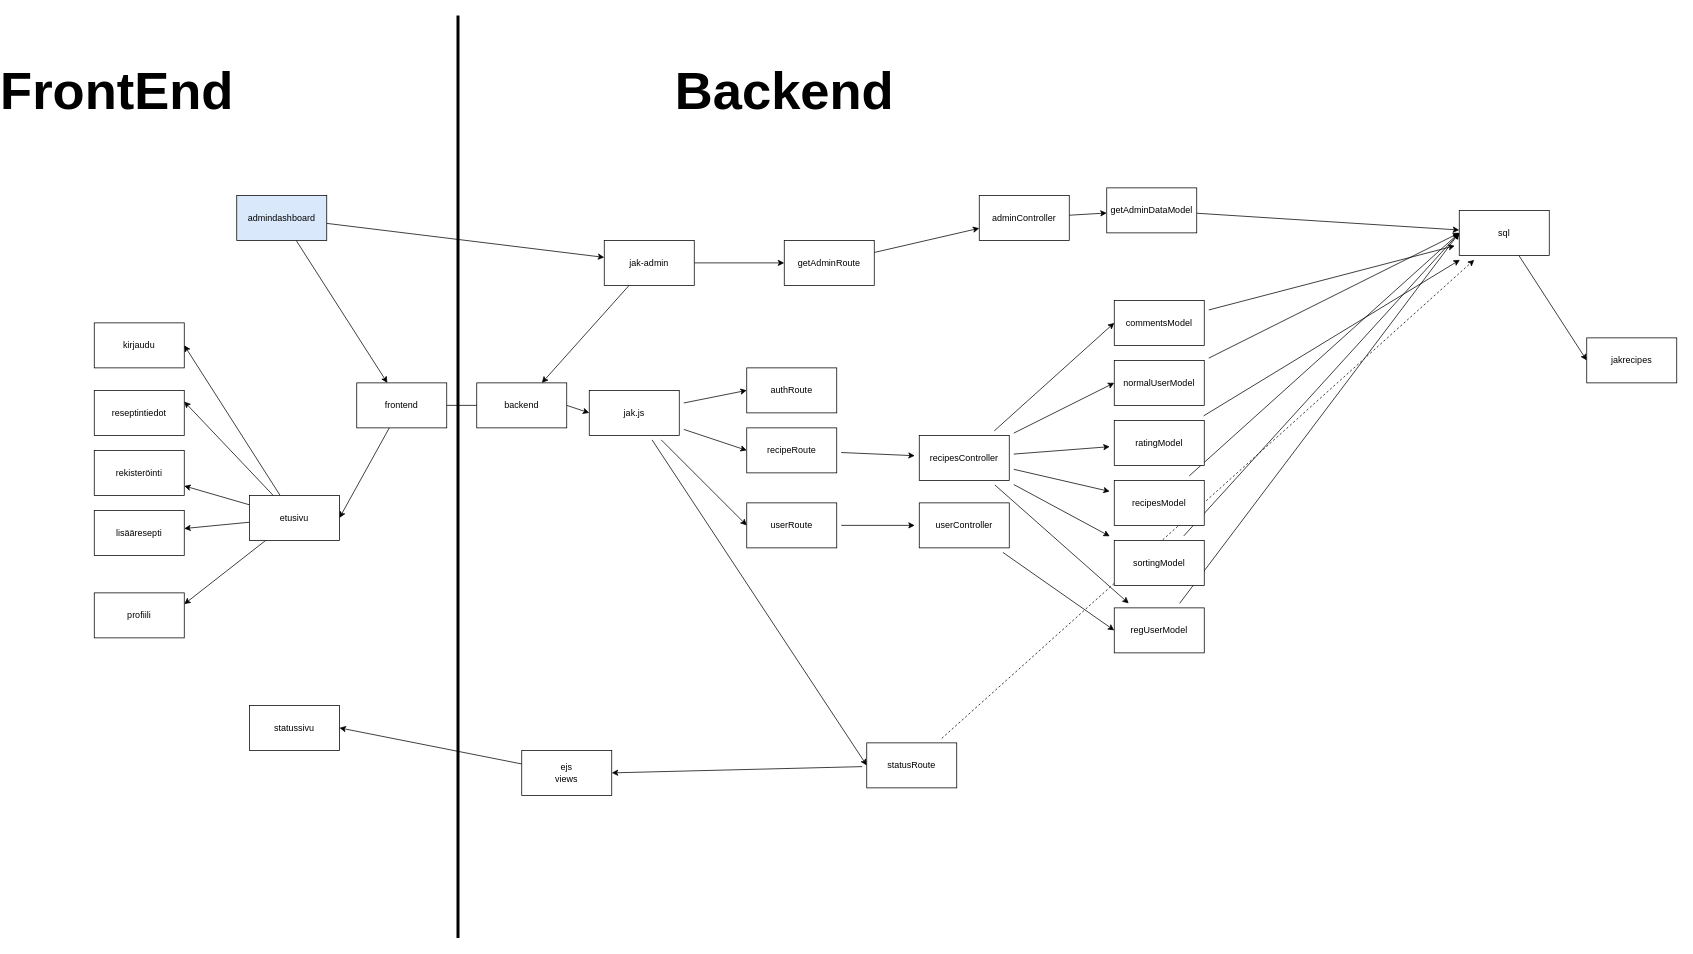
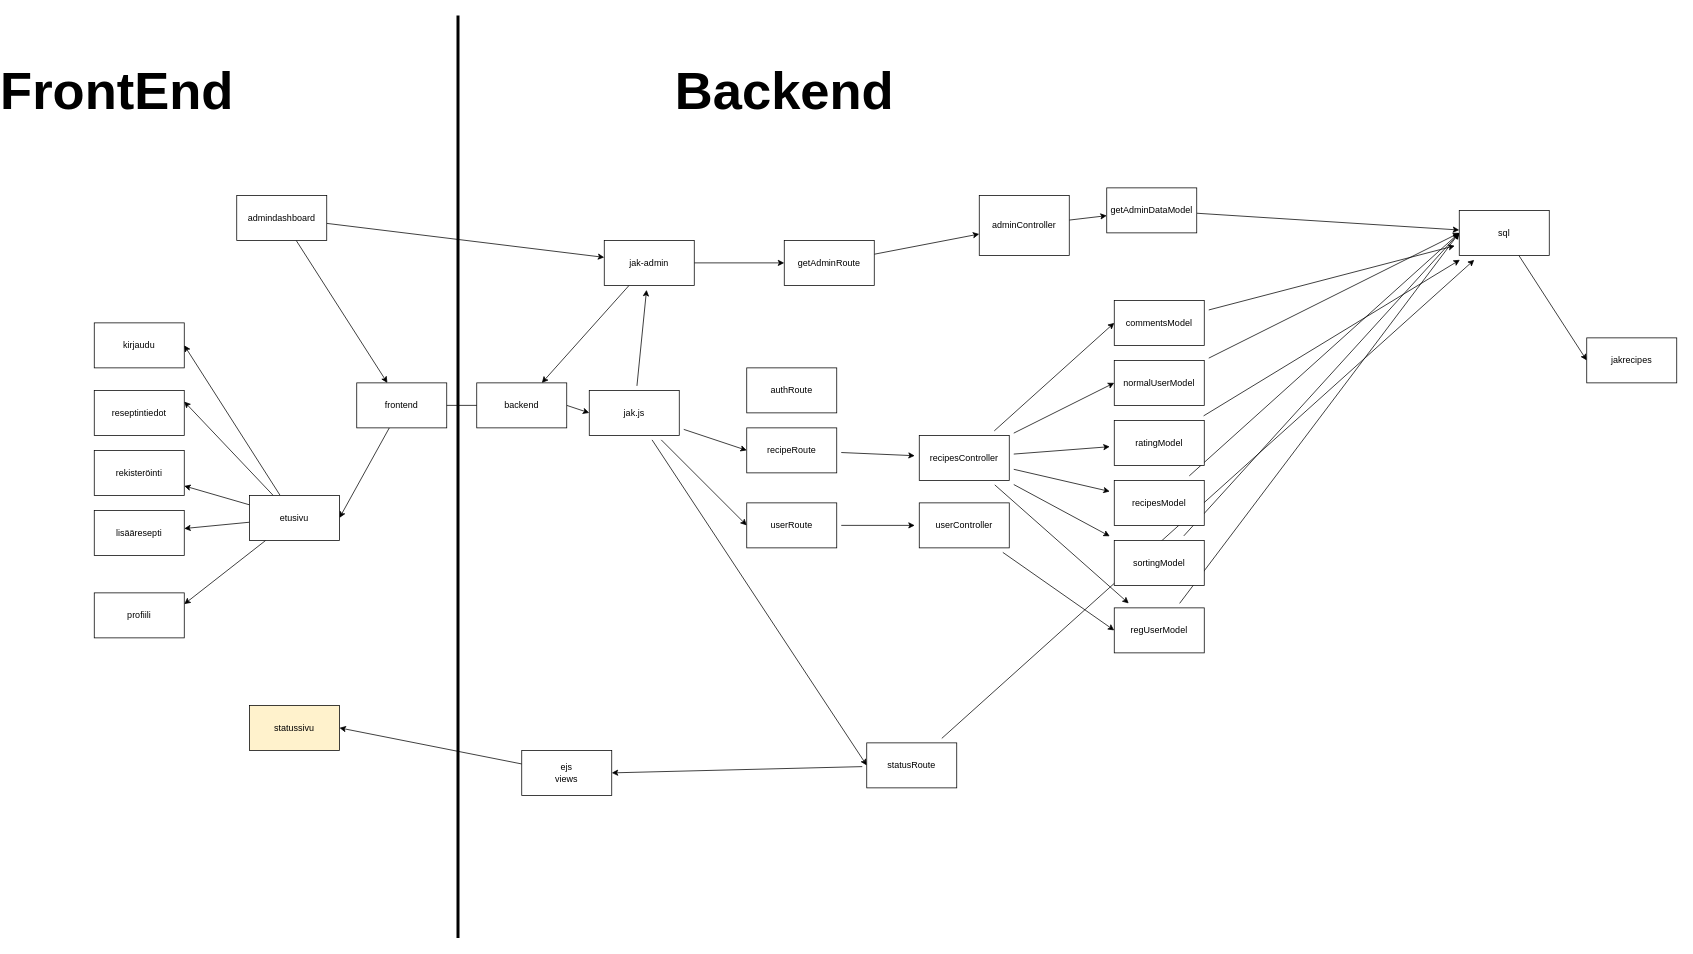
(282, 218) -> (282, 218)
(1024, 218) -> (1024, 225)
(712, 397) -> (641, 340)
(1028, 661) -> (1028, 661)
(294, 728) -> (294, 728)
